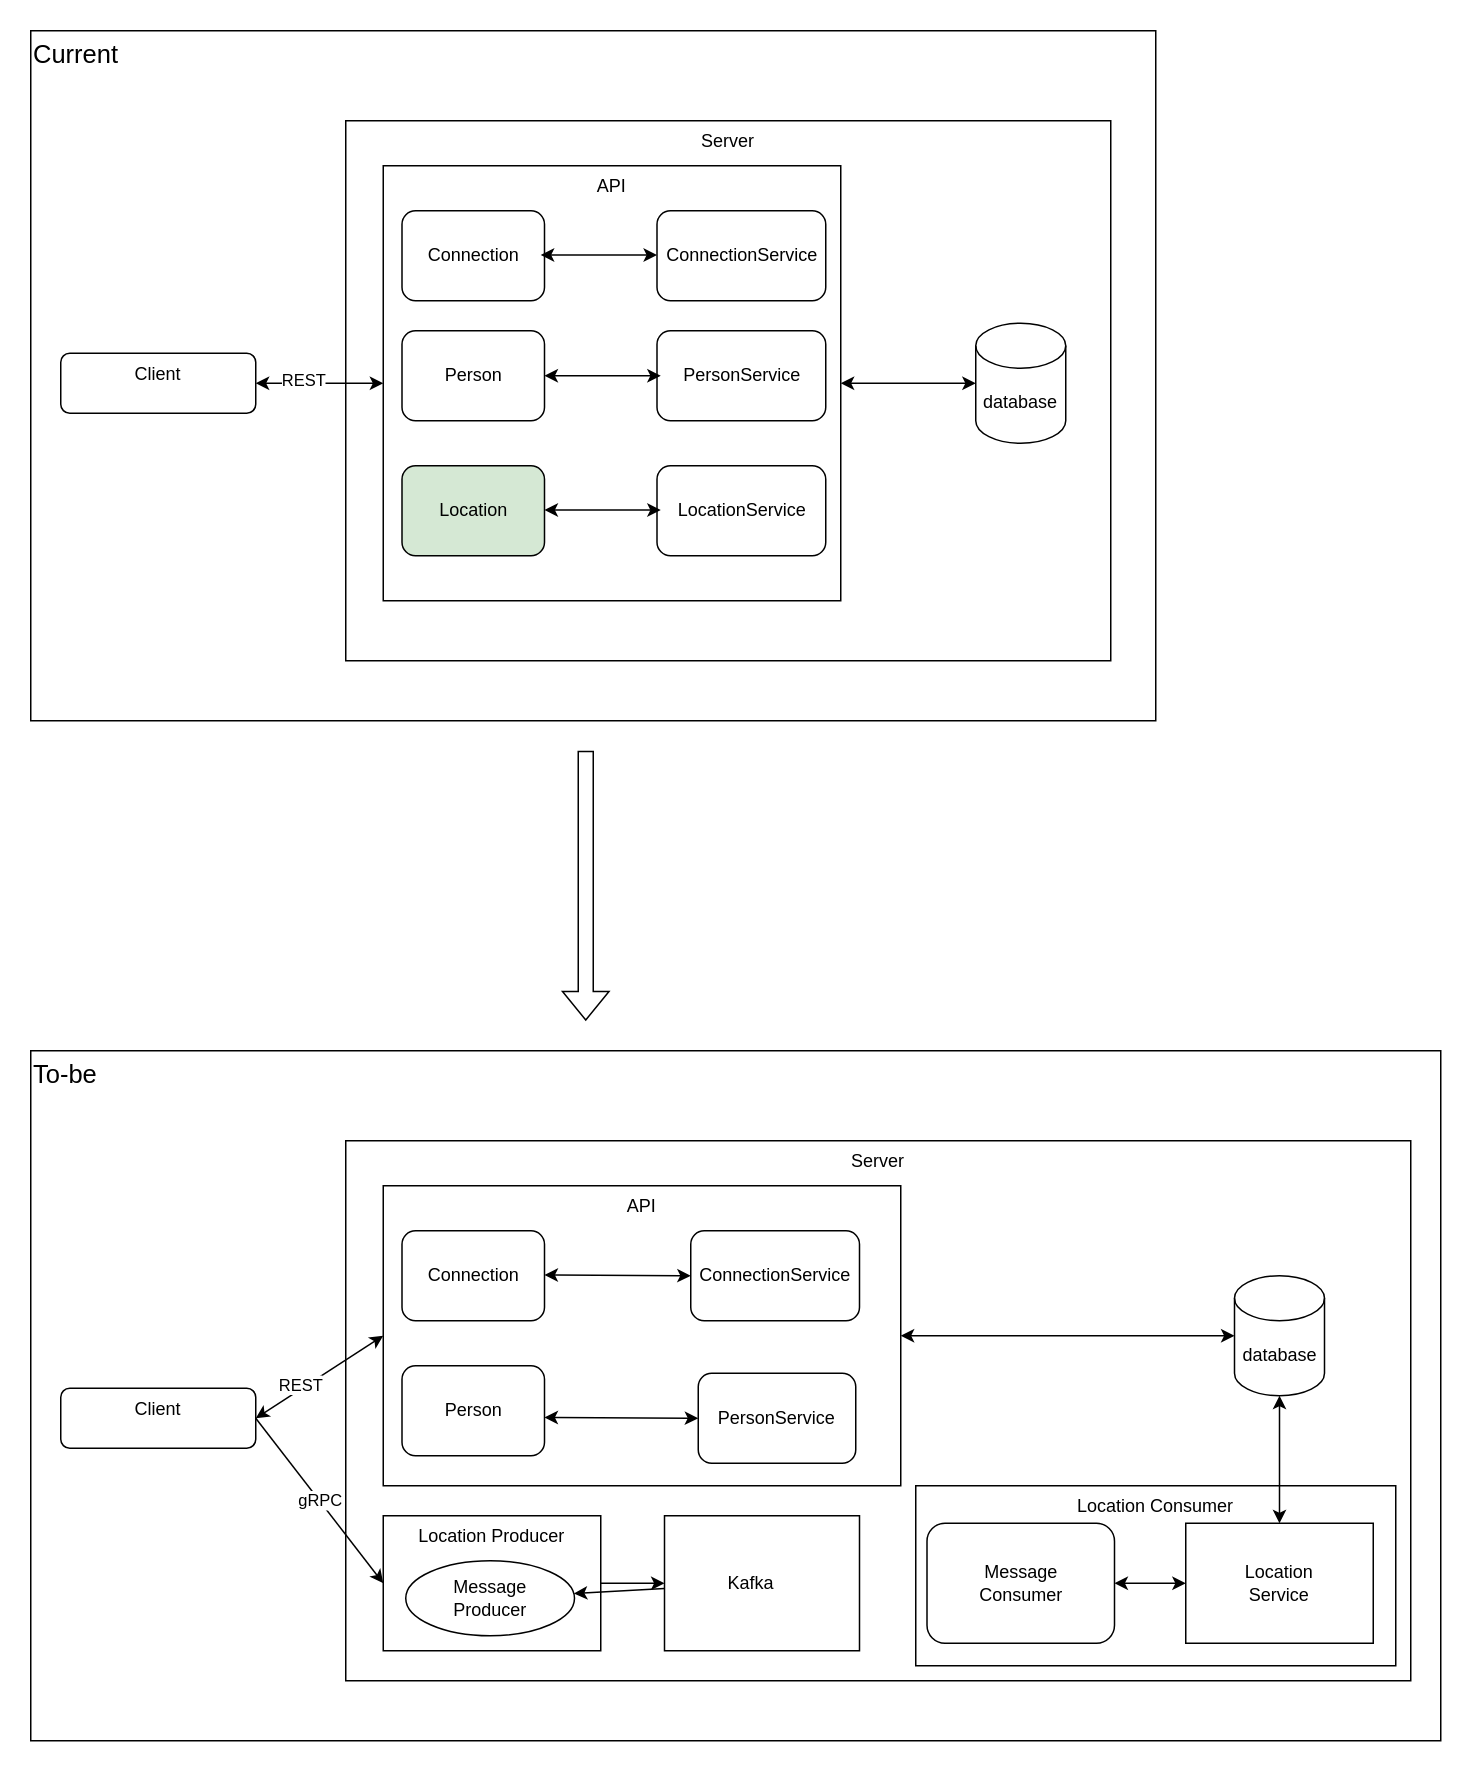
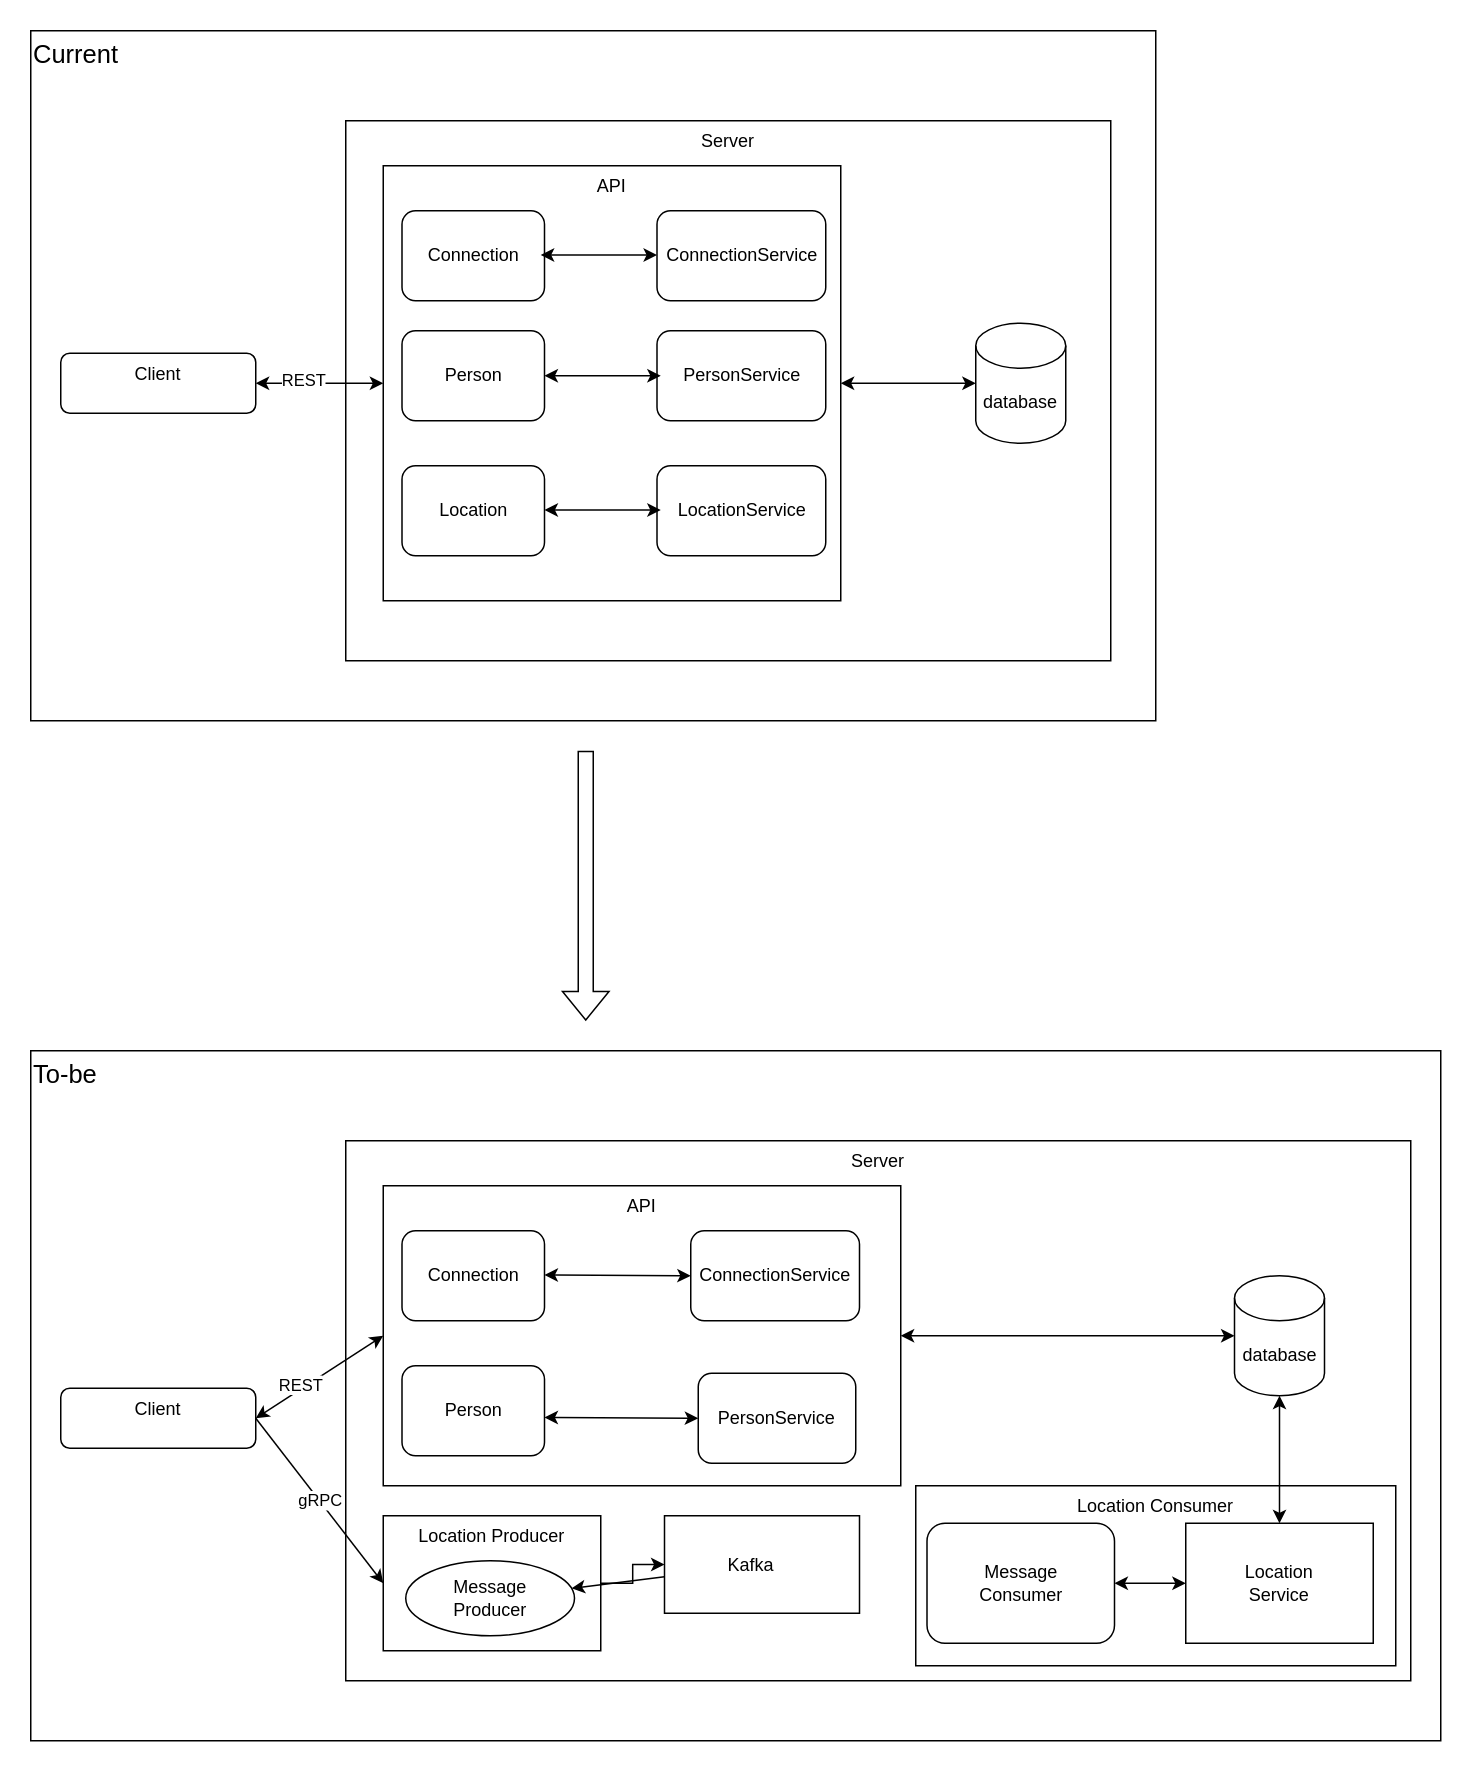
(473, 511) -> (473, 511)
(762, 1583) -> (762, 1565)
